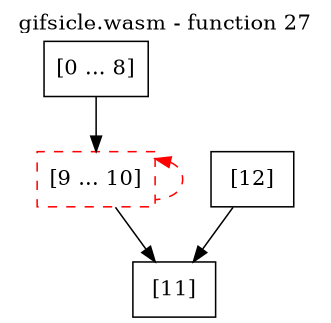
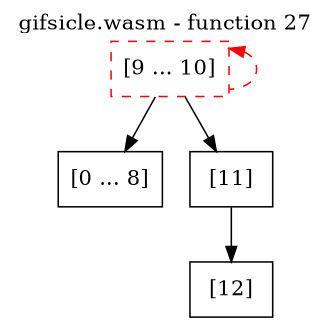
(96, 117) -> (144, 117)
(218, 228) -> (231, 227)
